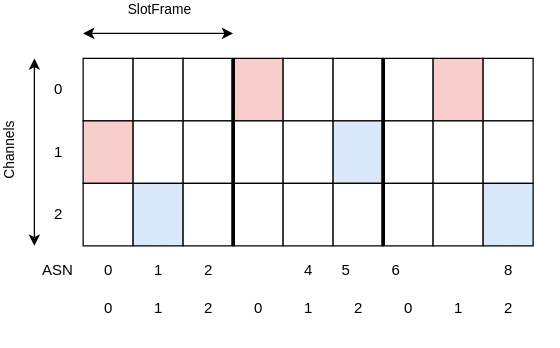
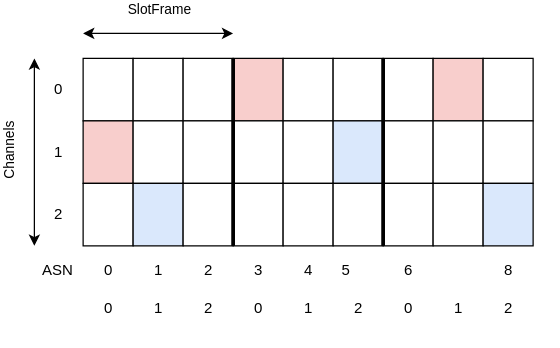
none -> (258, 271)
(396, 271) -> (408, 271)
